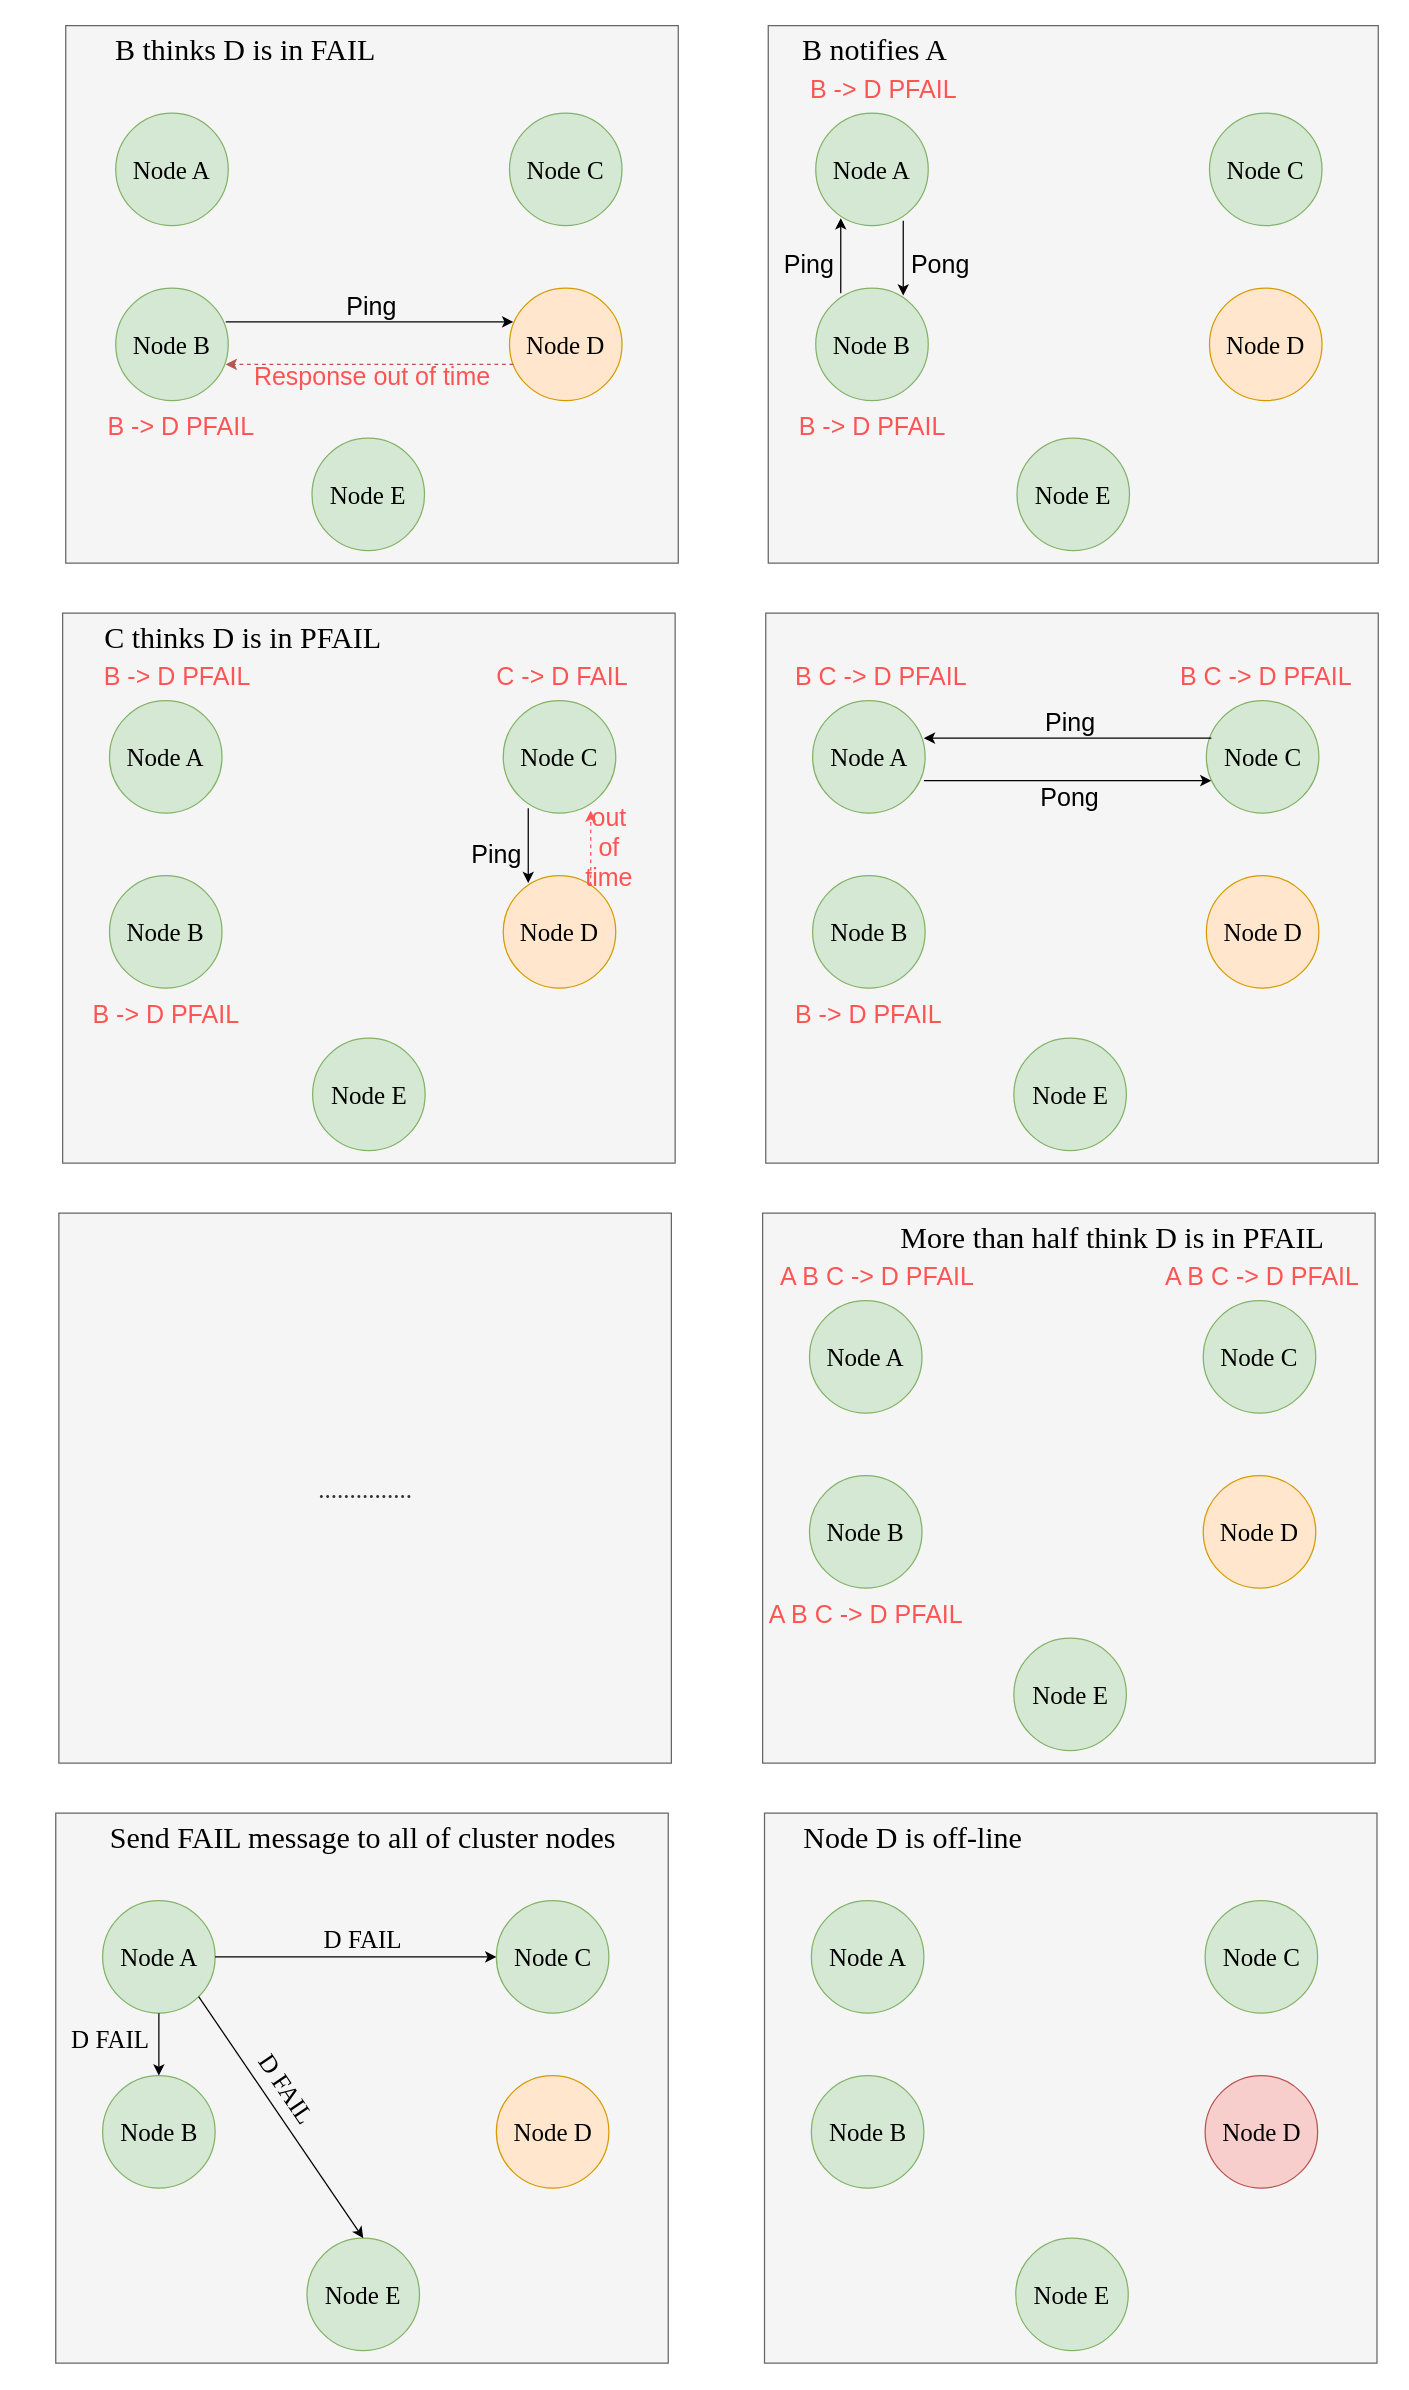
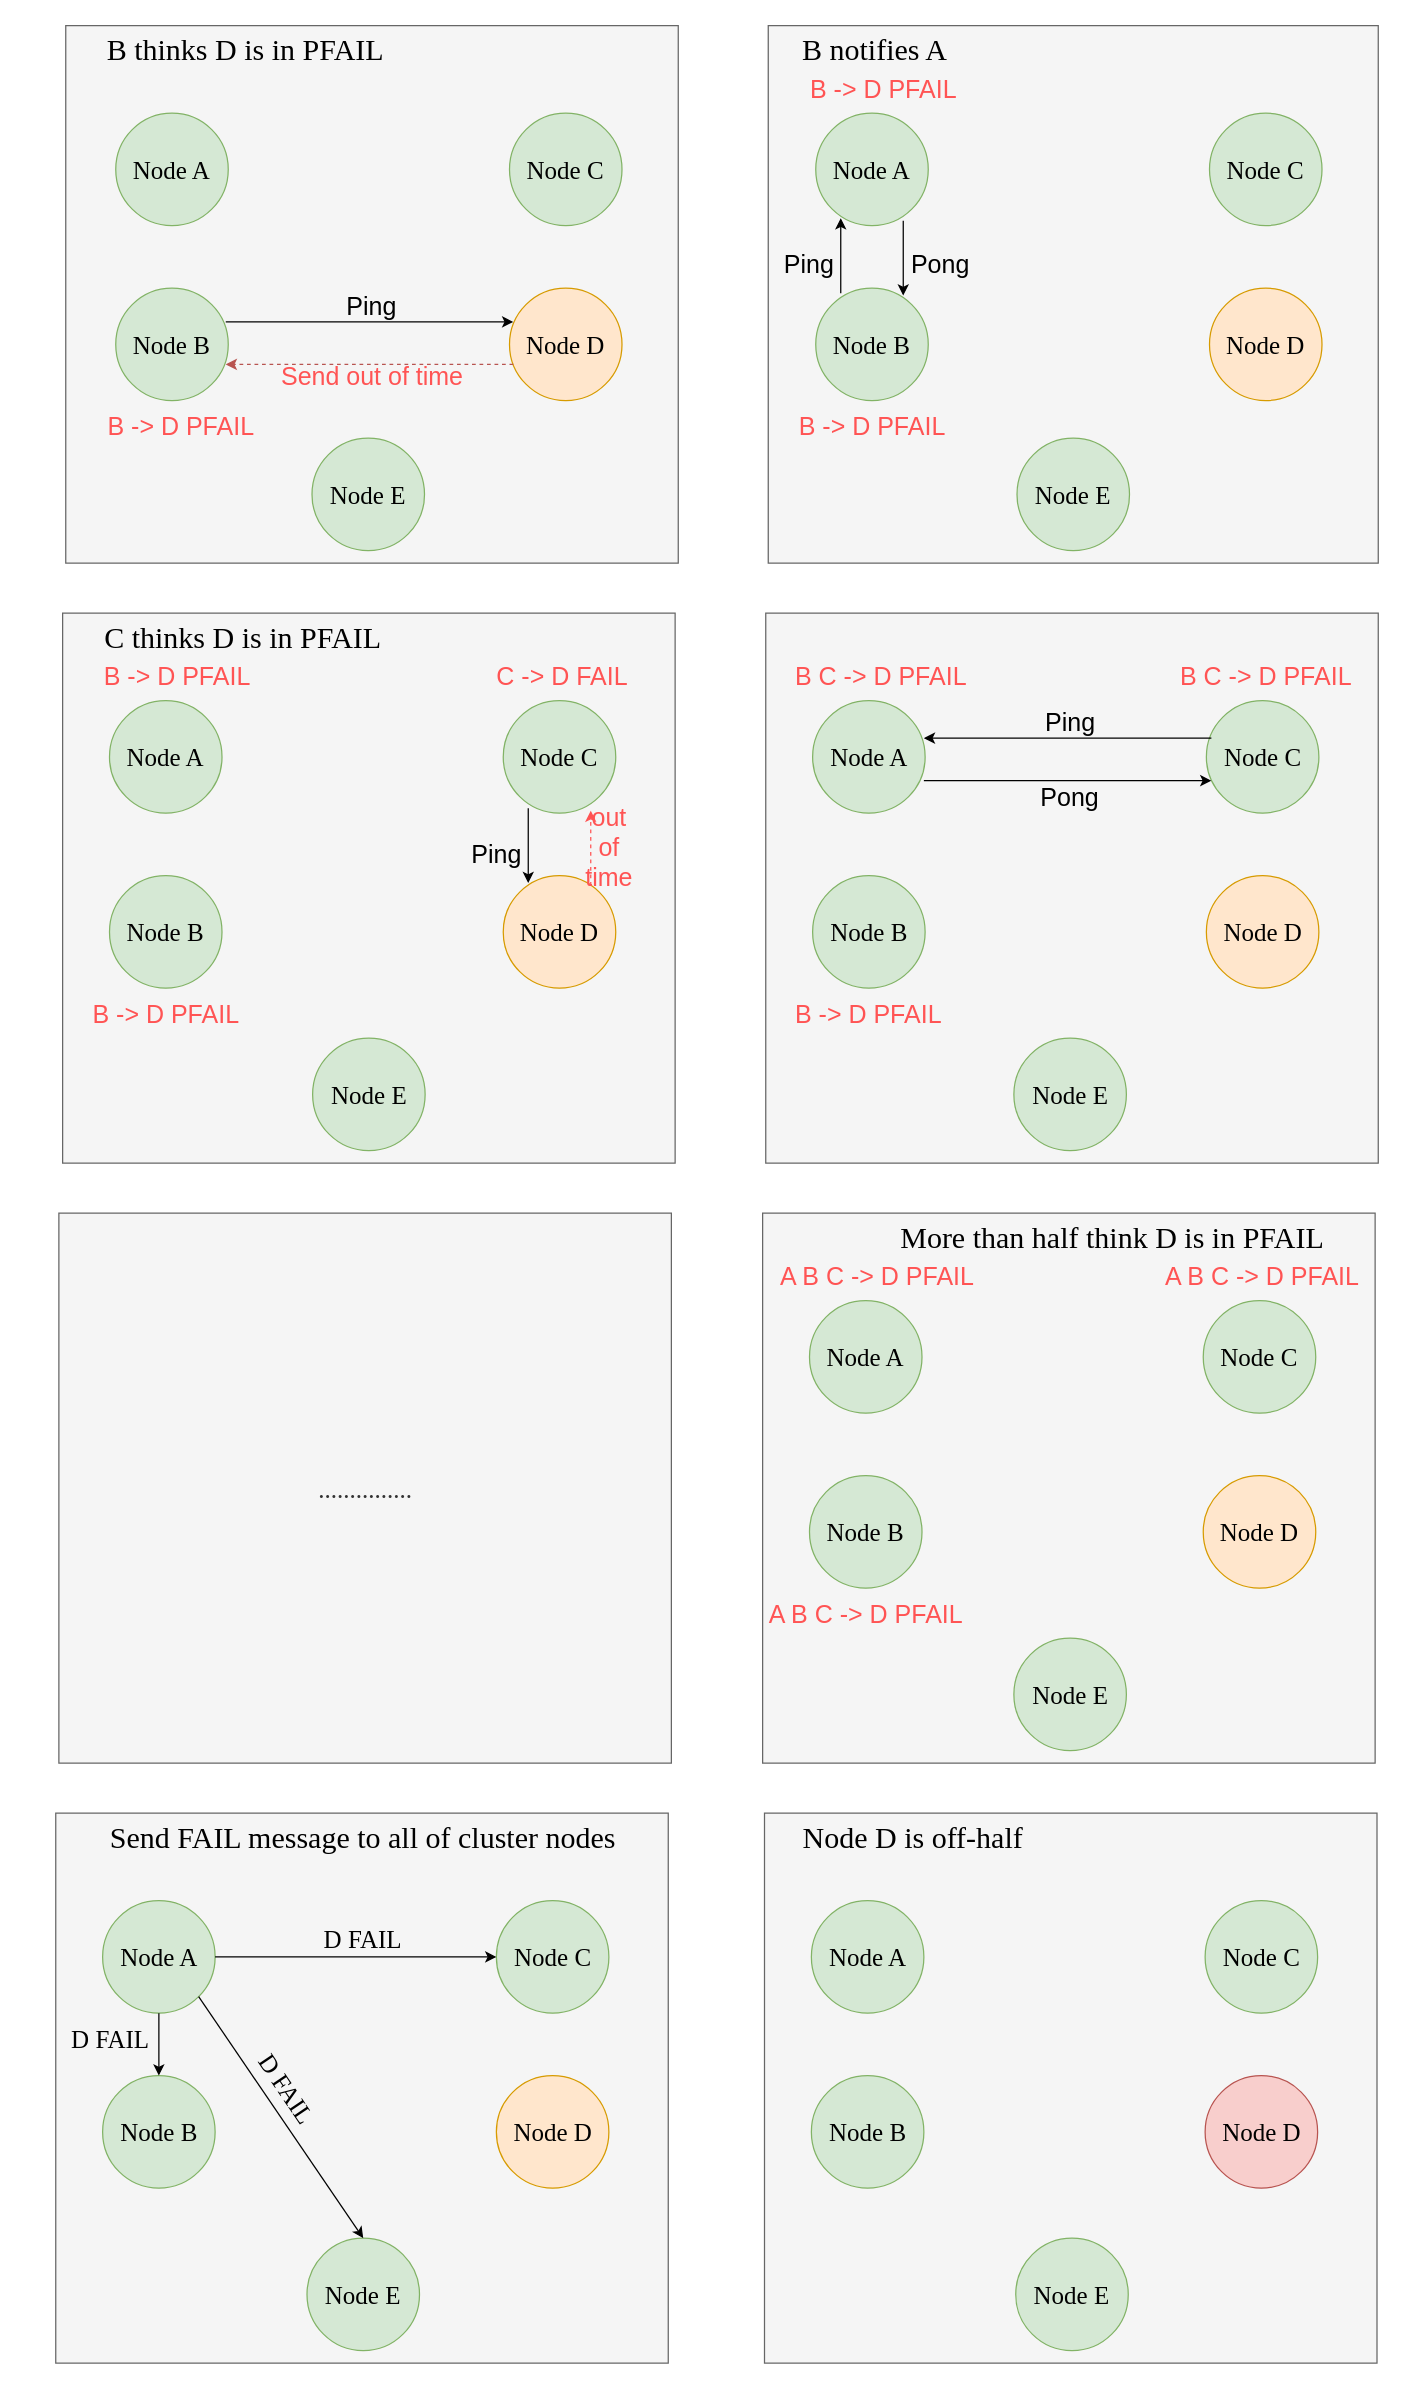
(246, 51) -> (246, 51)
(373, 376) -> (373, 376)
(913, 1838) -> (913, 1838)
